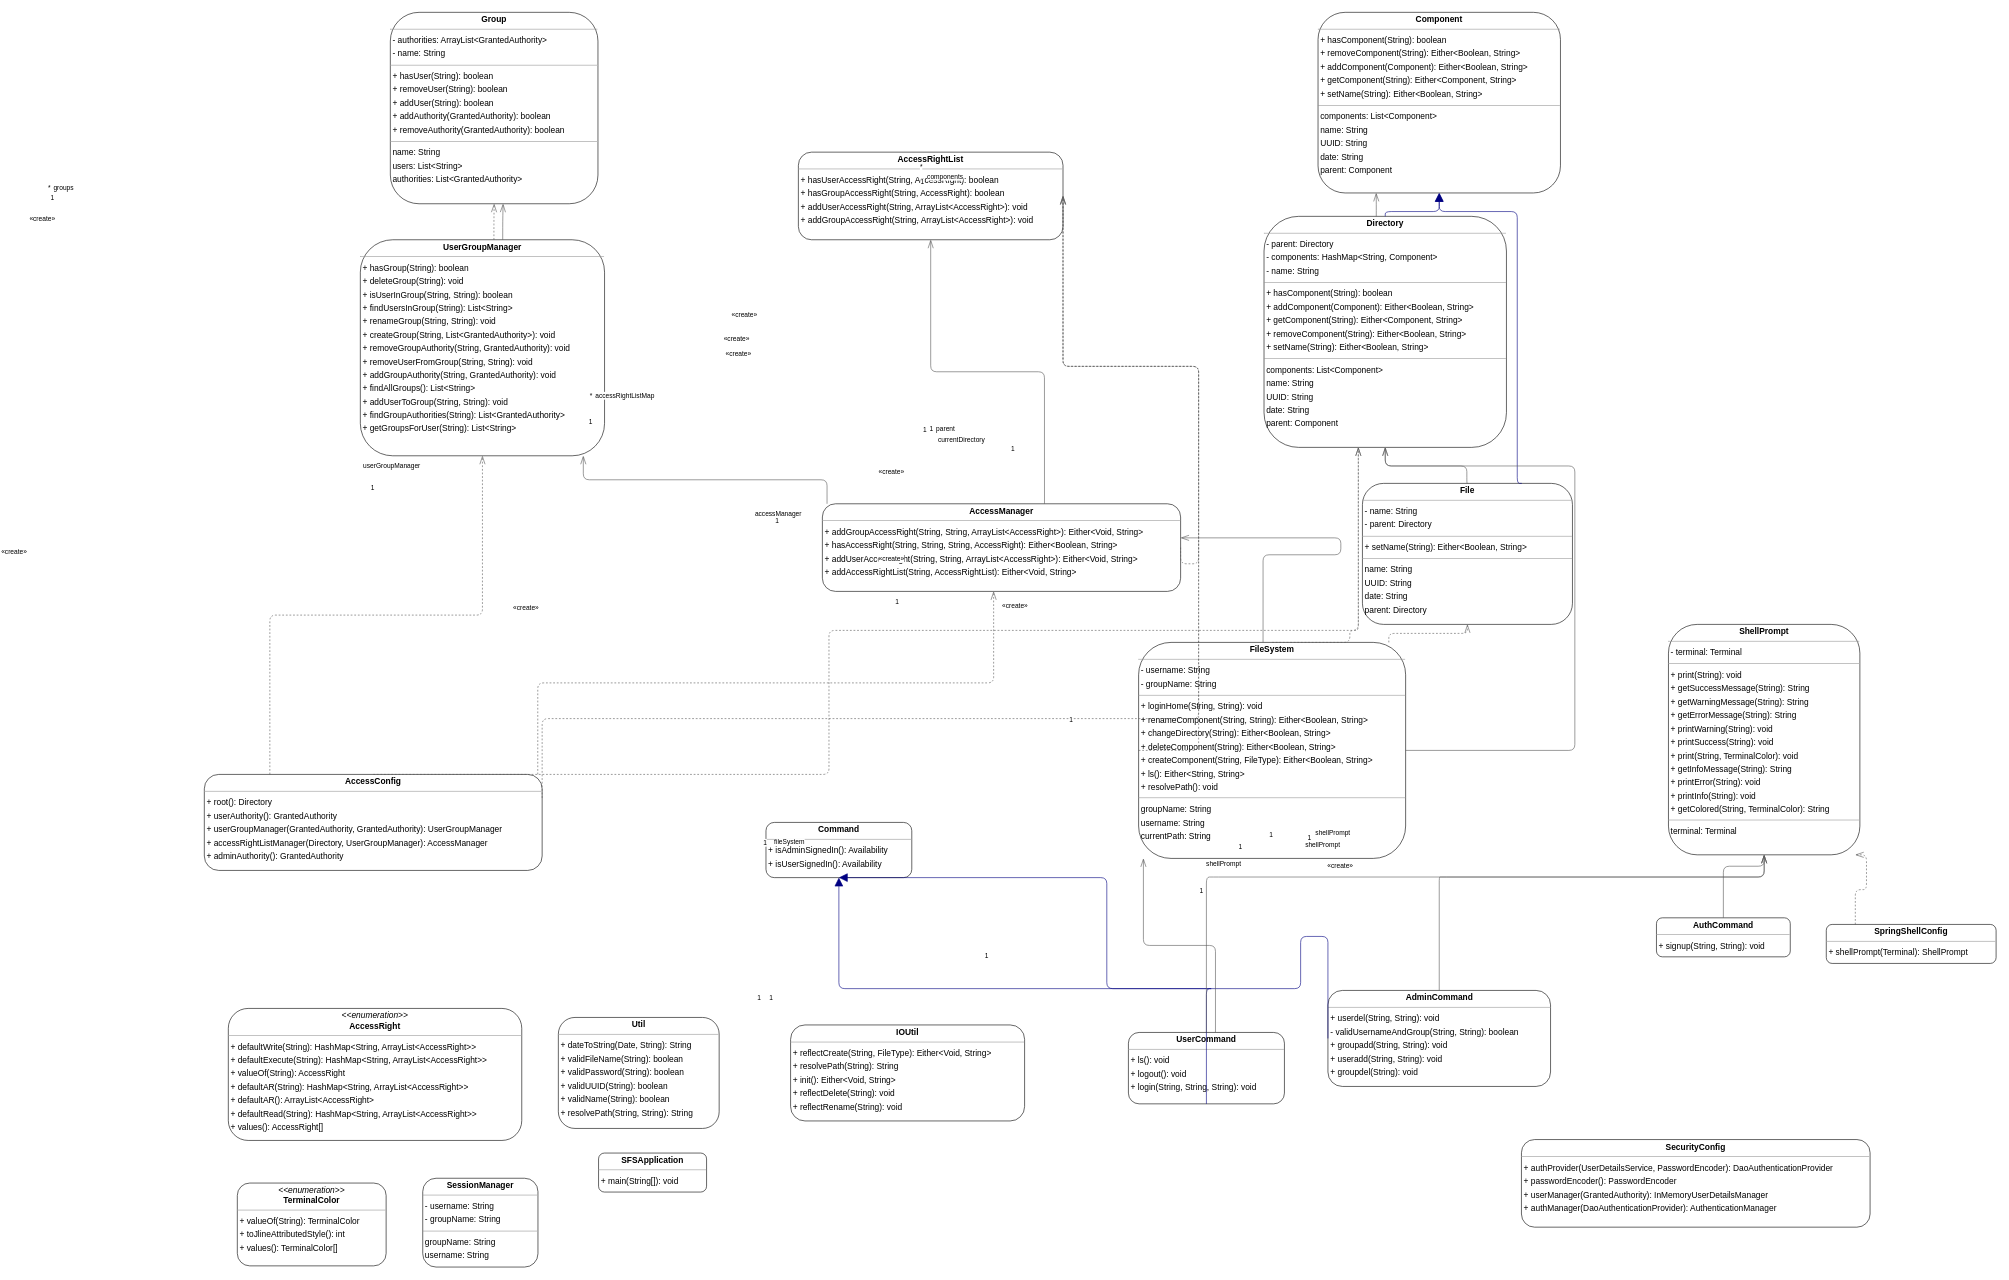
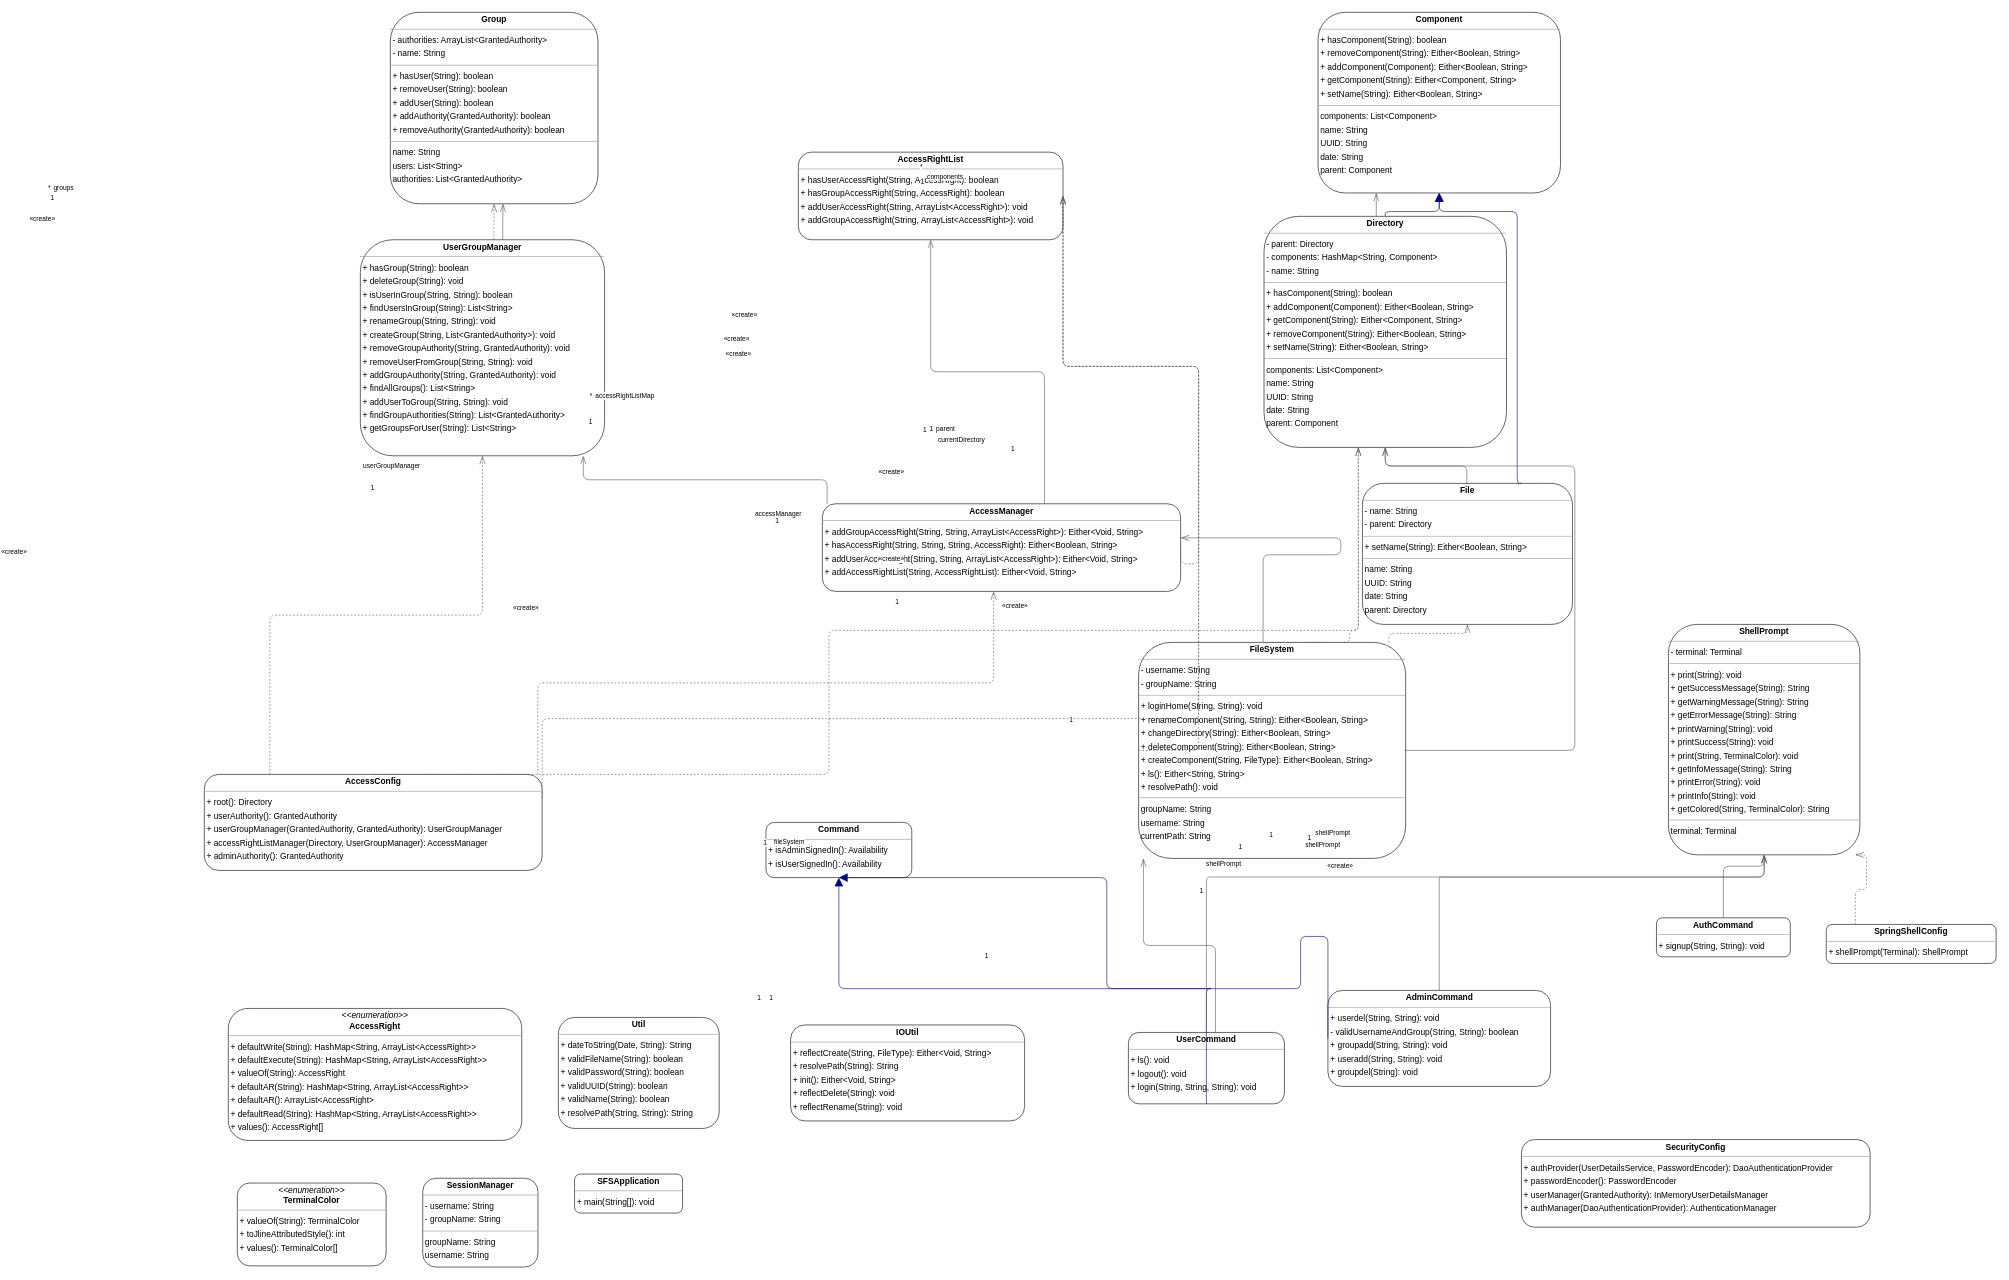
(653, 1172) -> (629, 1193)
